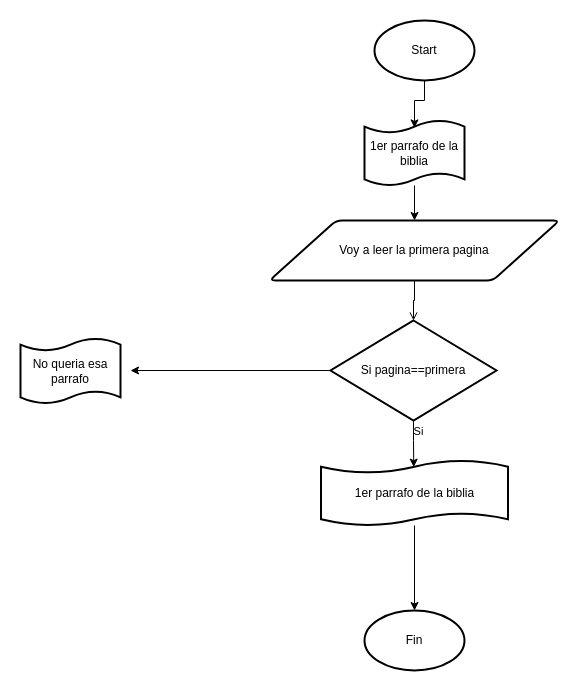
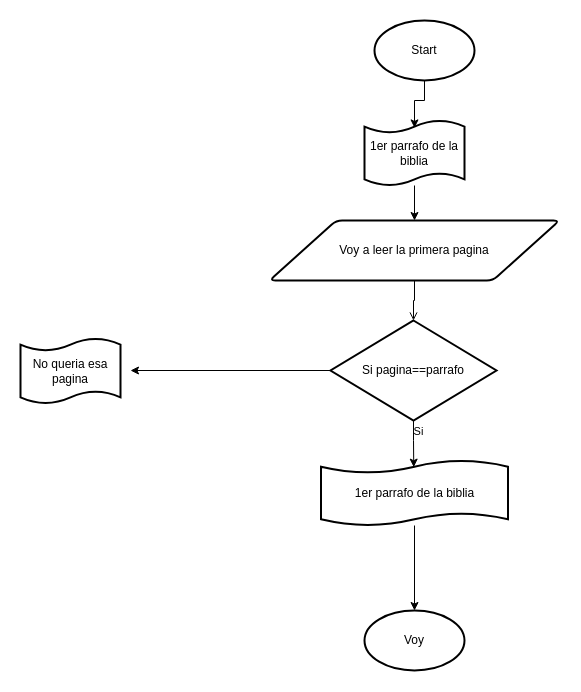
(414, 371) -> (414, 371)
(71, 372) -> (71, 372)
(415, 641) -> (415, 641)
